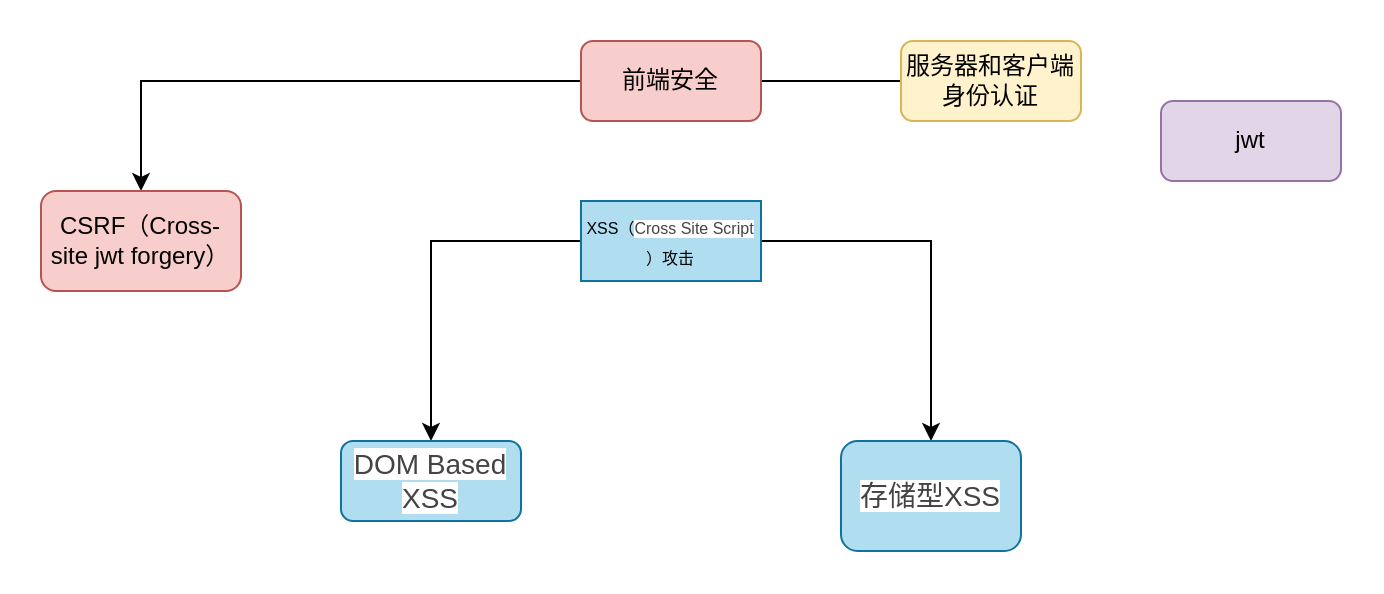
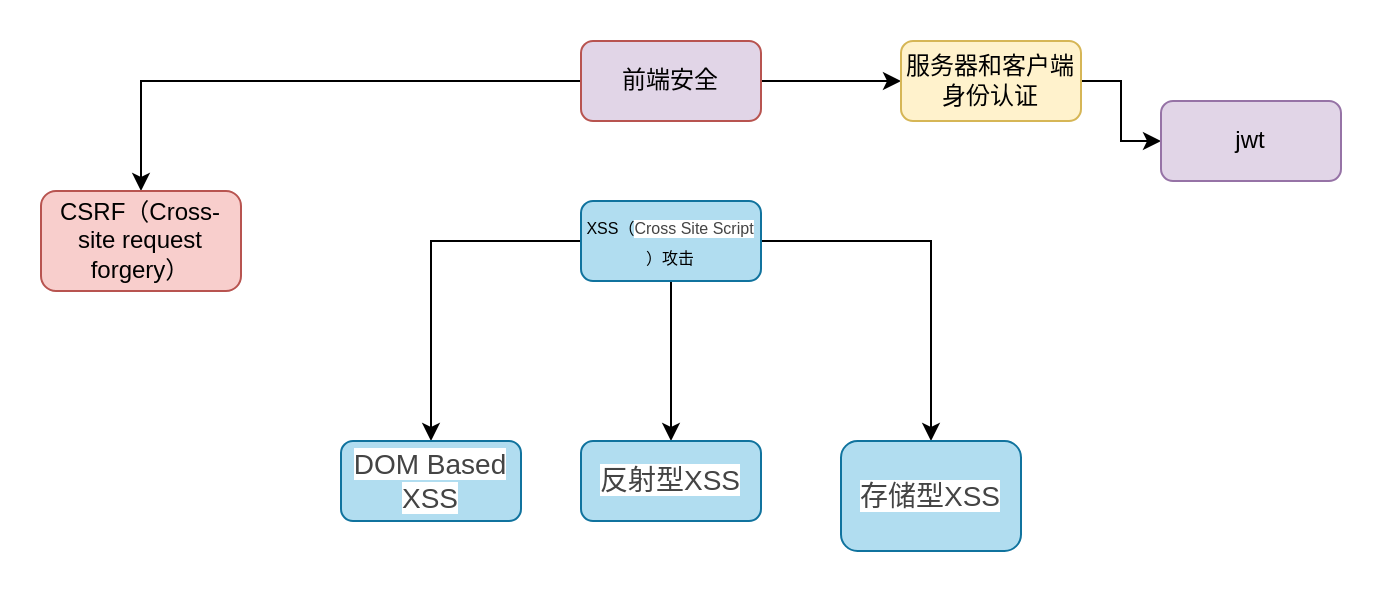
(671, 81) -> (671, 81)
(891, 81) -> (886, 81)
none -> (1121, 104)
(141, 241) -> (141, 241)
(671, 241) -> (671, 241)
none -> (671, 354)
none -> (671, 481)
